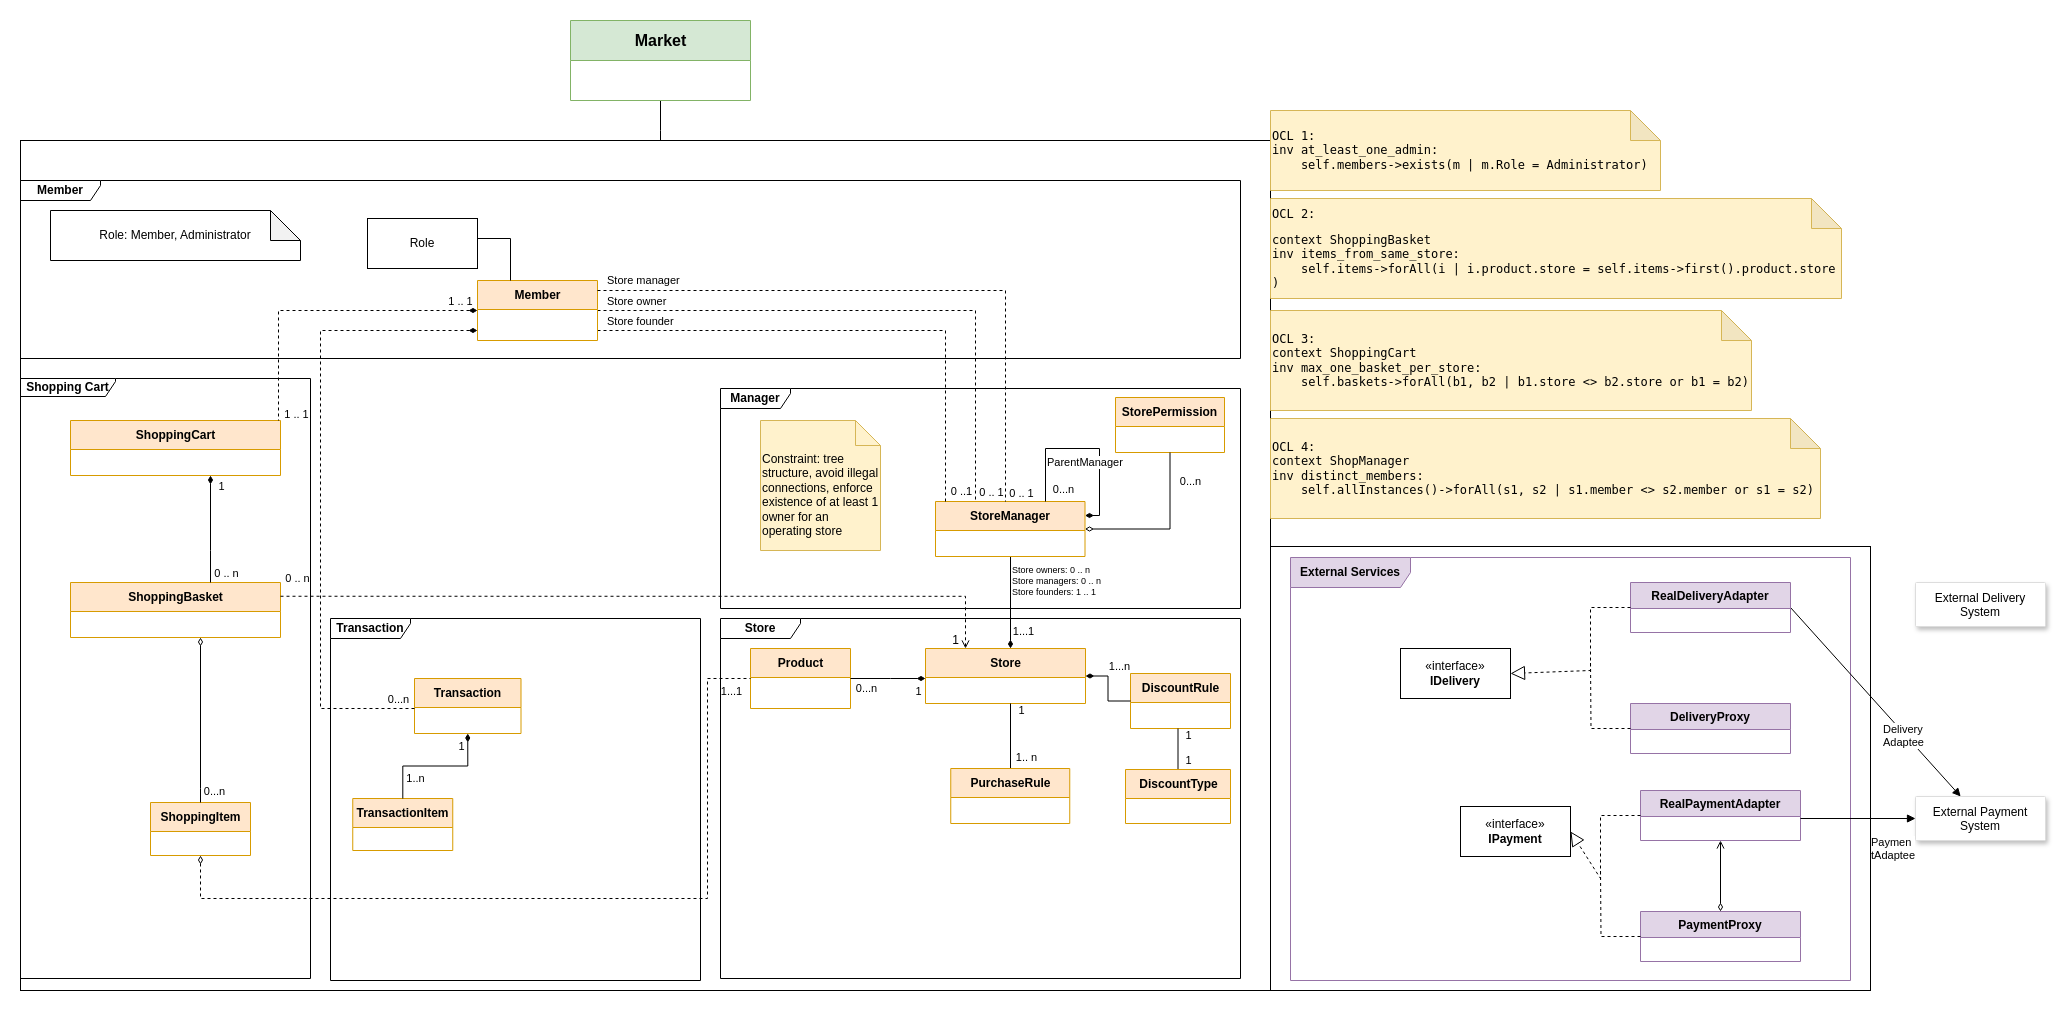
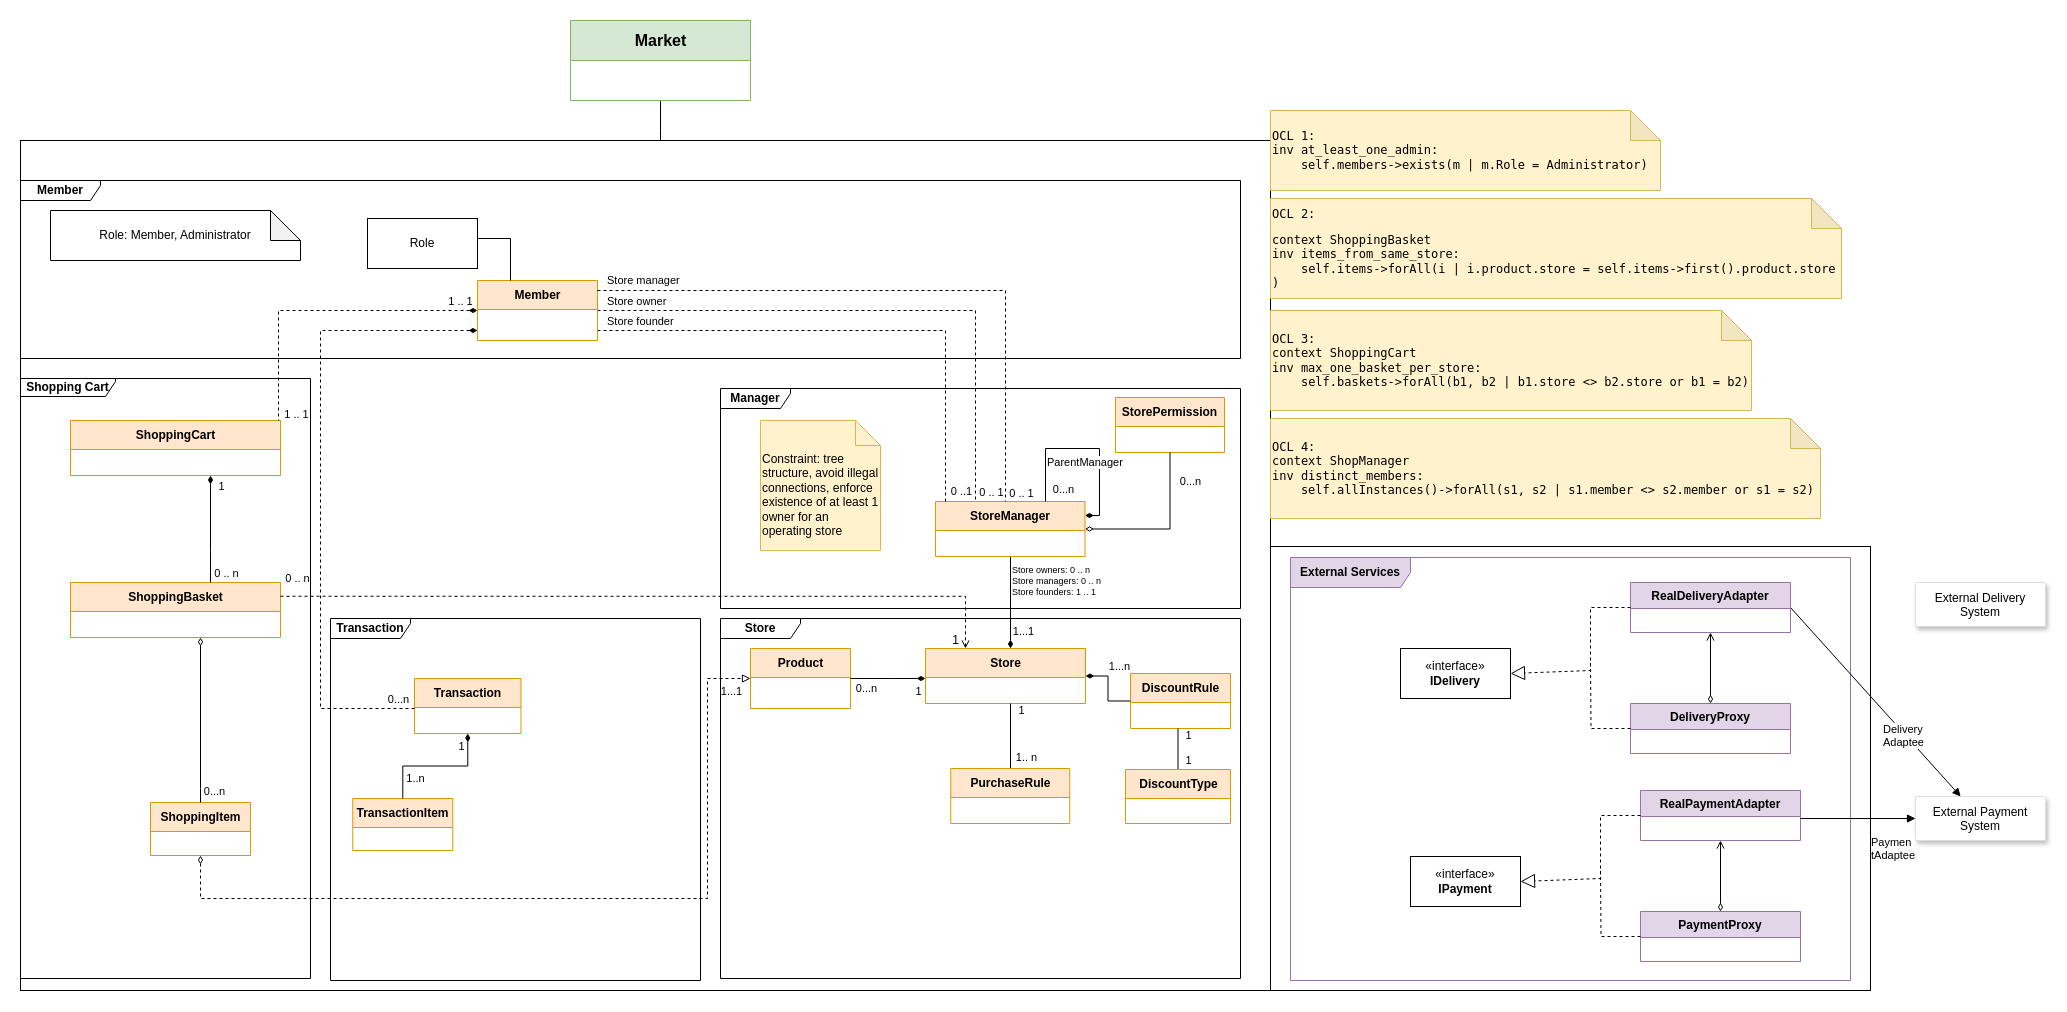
none -> (1711, 665)
(744, 679) -> (741, 679)
(1516, 832) -> (1466, 882)
